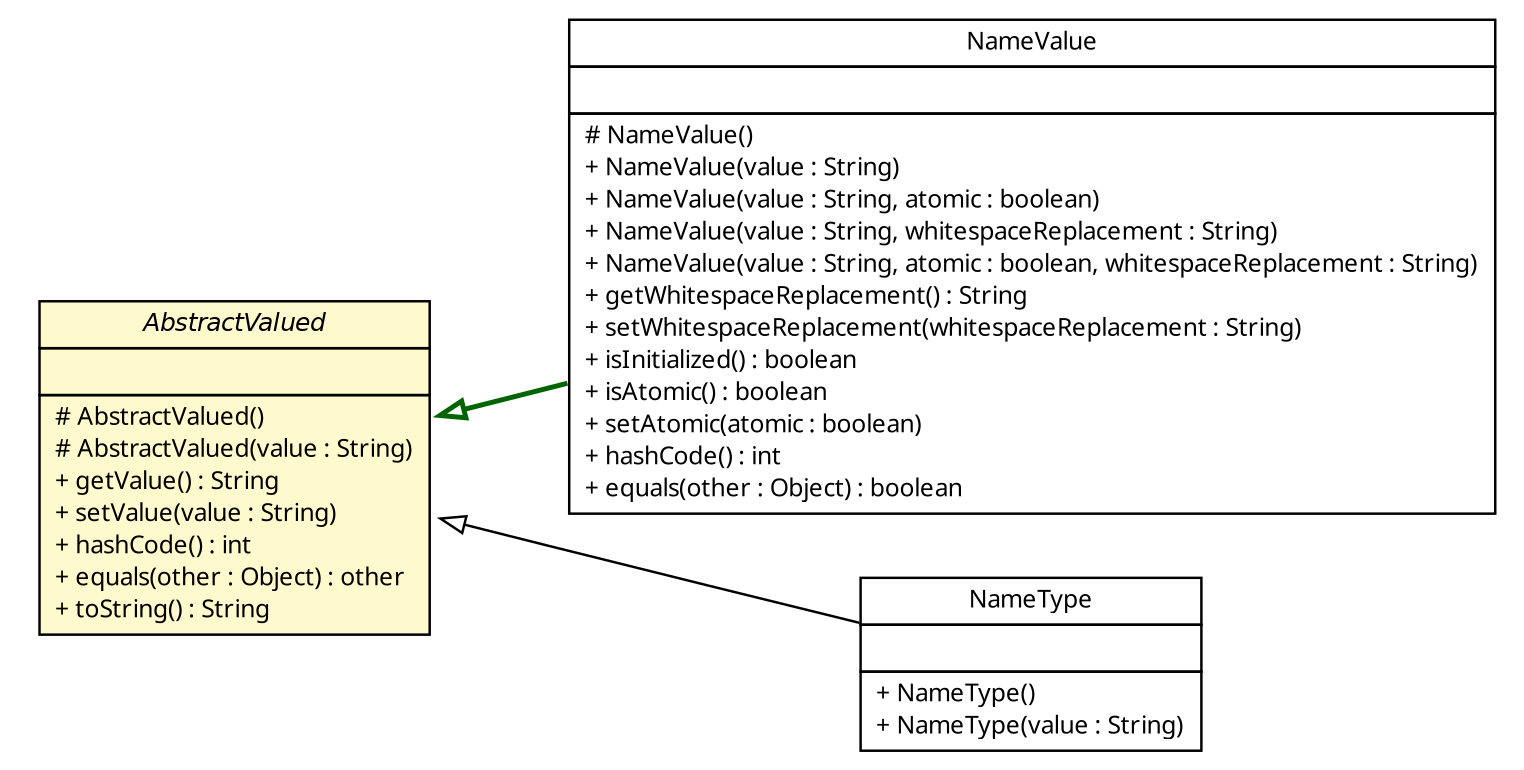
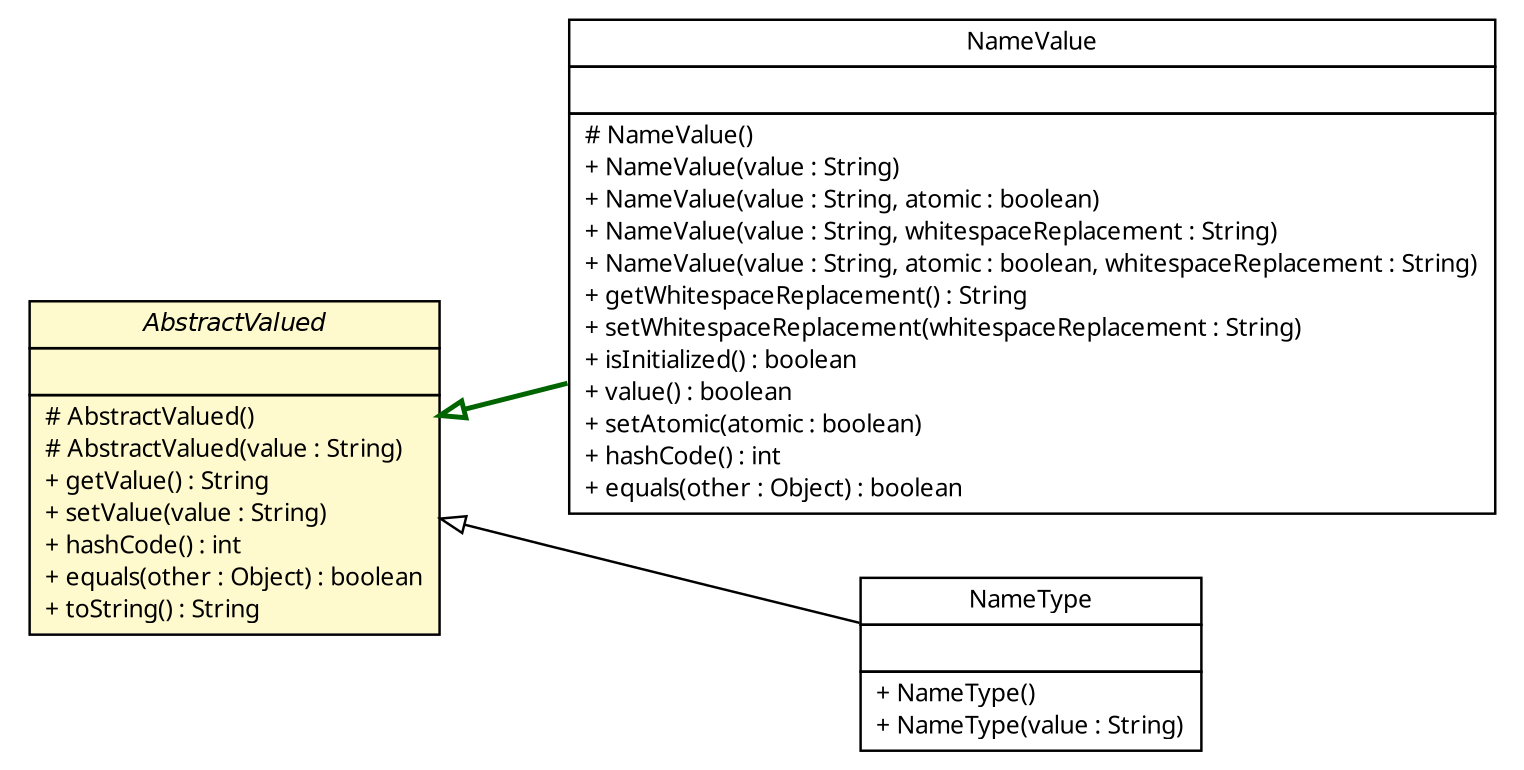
(706, 393) -> (689, 393)
(231, 578) -> (235, 578)
